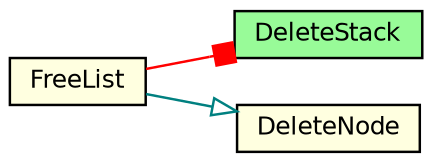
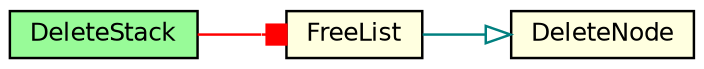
(178, 63) -> (229, 35)
